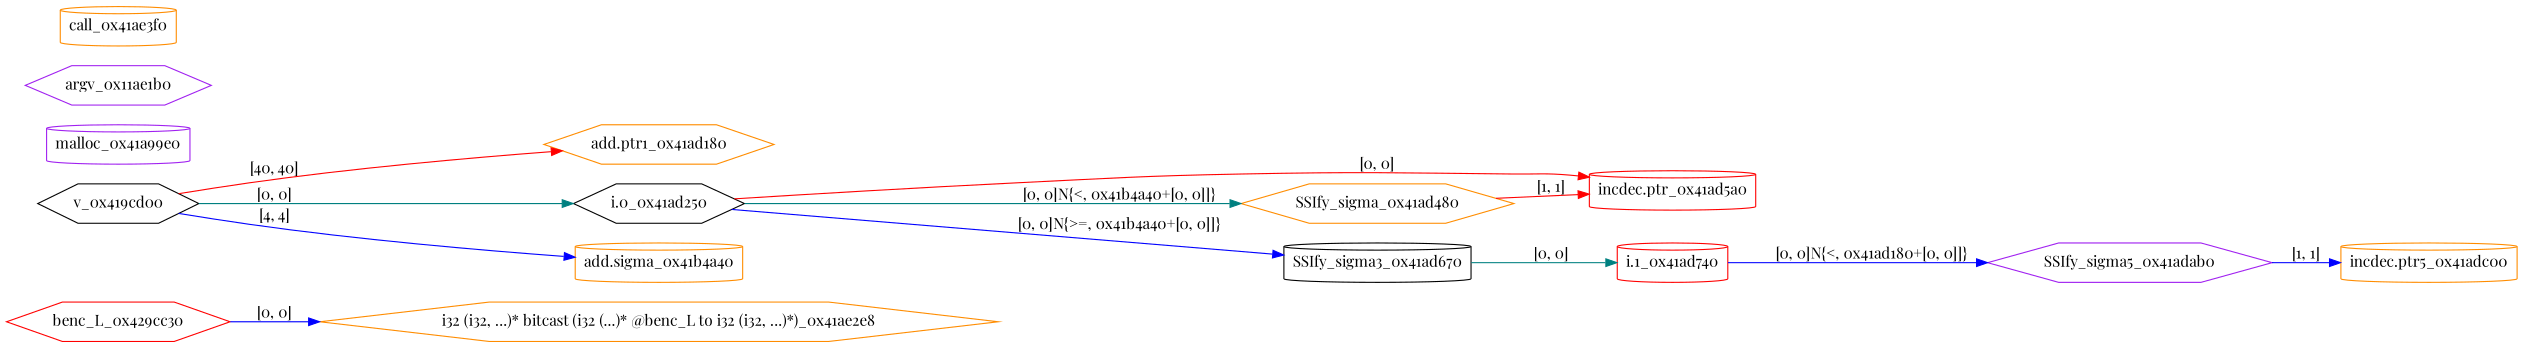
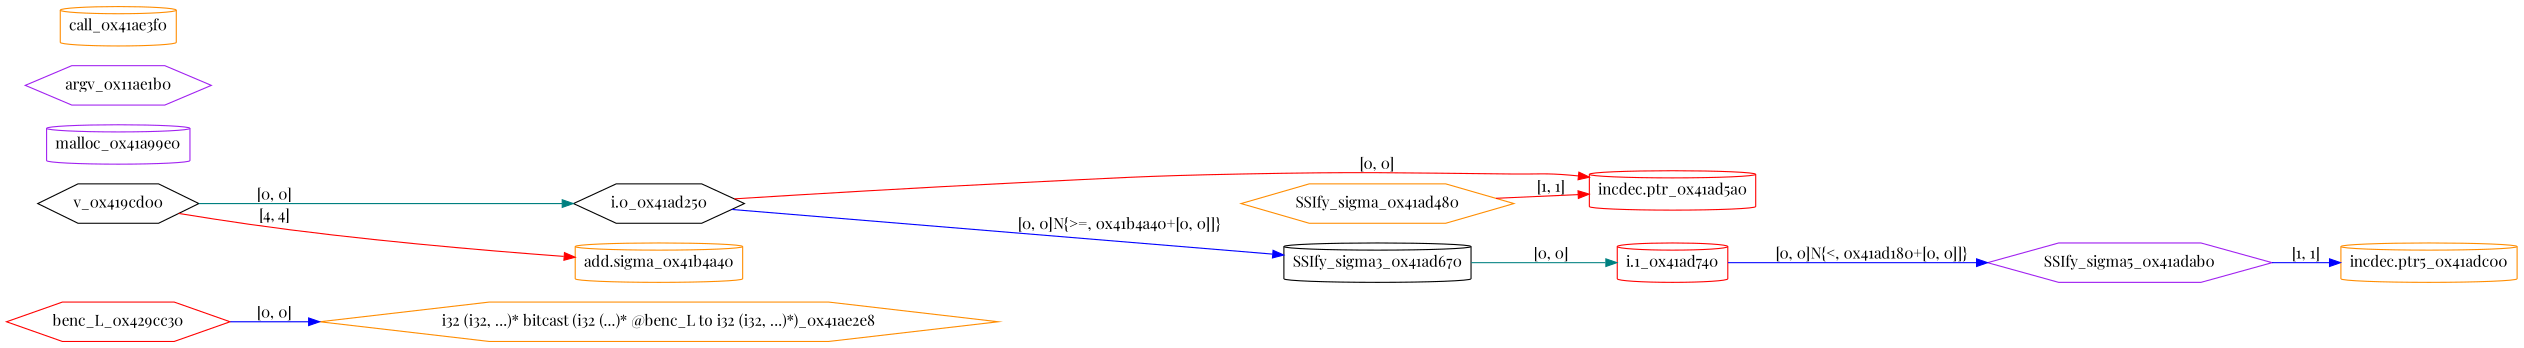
(659, 144) -> none
(987, 204) -> none
(371, 239) -> (371, 239)
